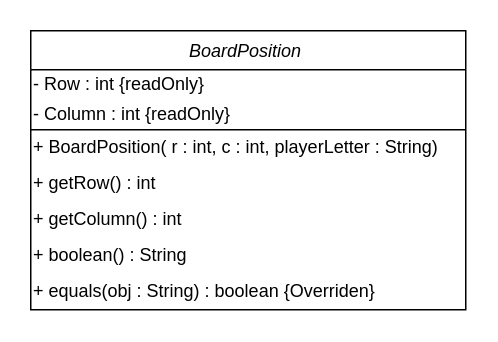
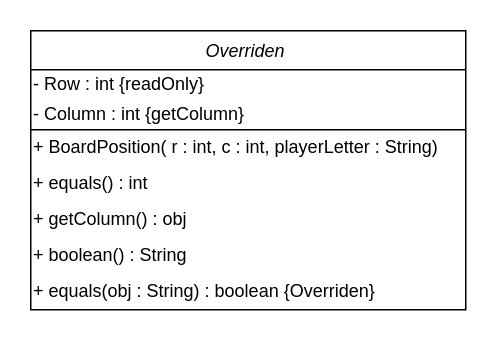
(248, 51) -> (248, 51)
(141, 115) -> (146, 115)
(103, 184) -> (100, 184)
(115, 220) -> (118, 220)
